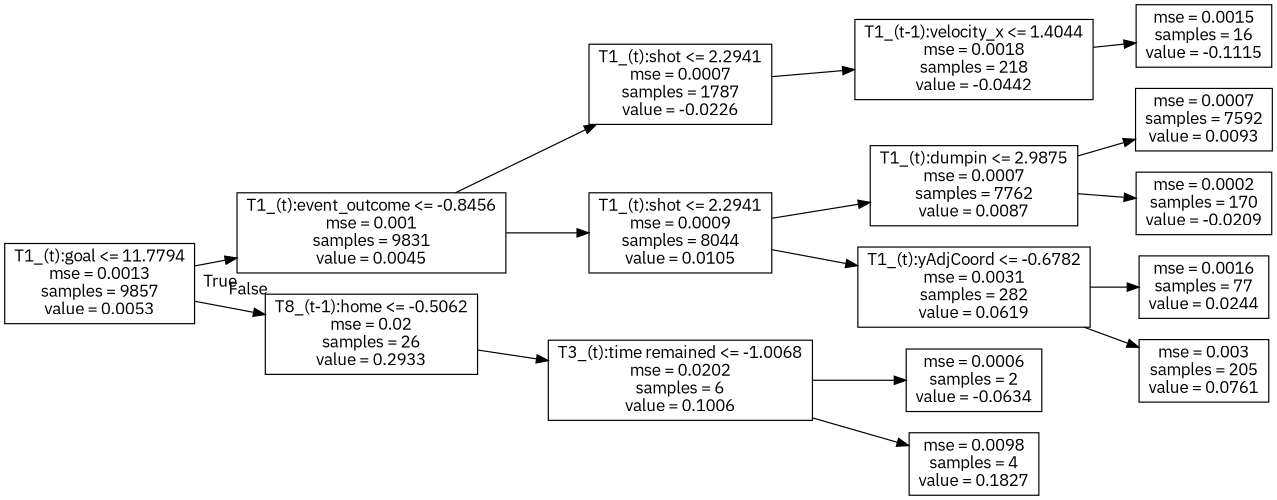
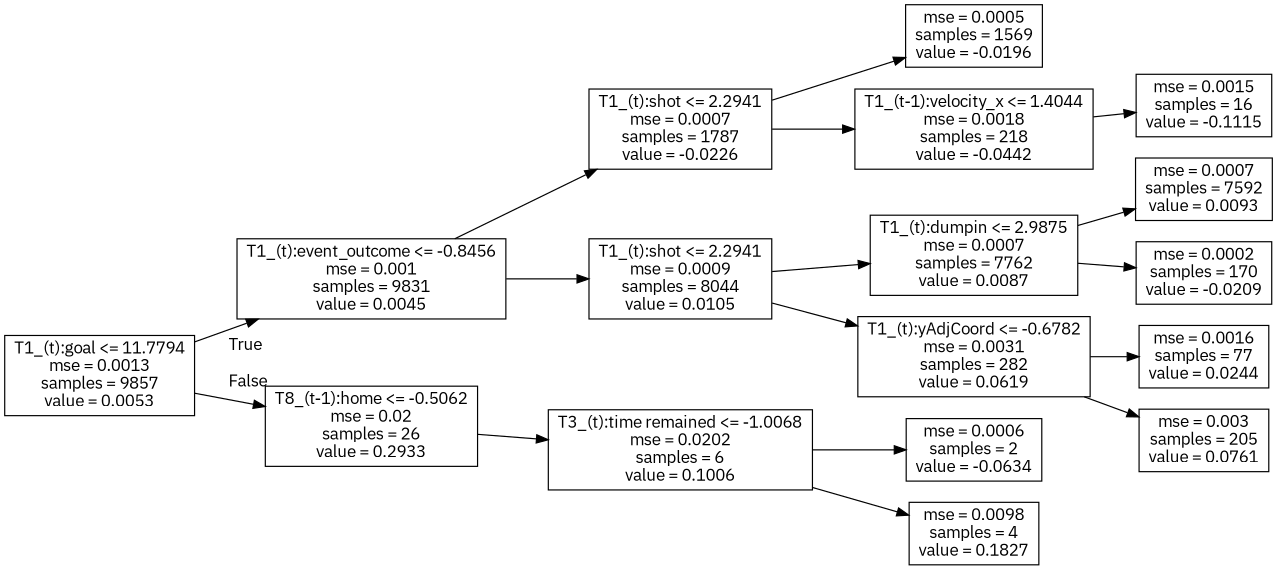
none -> (974, 36)
